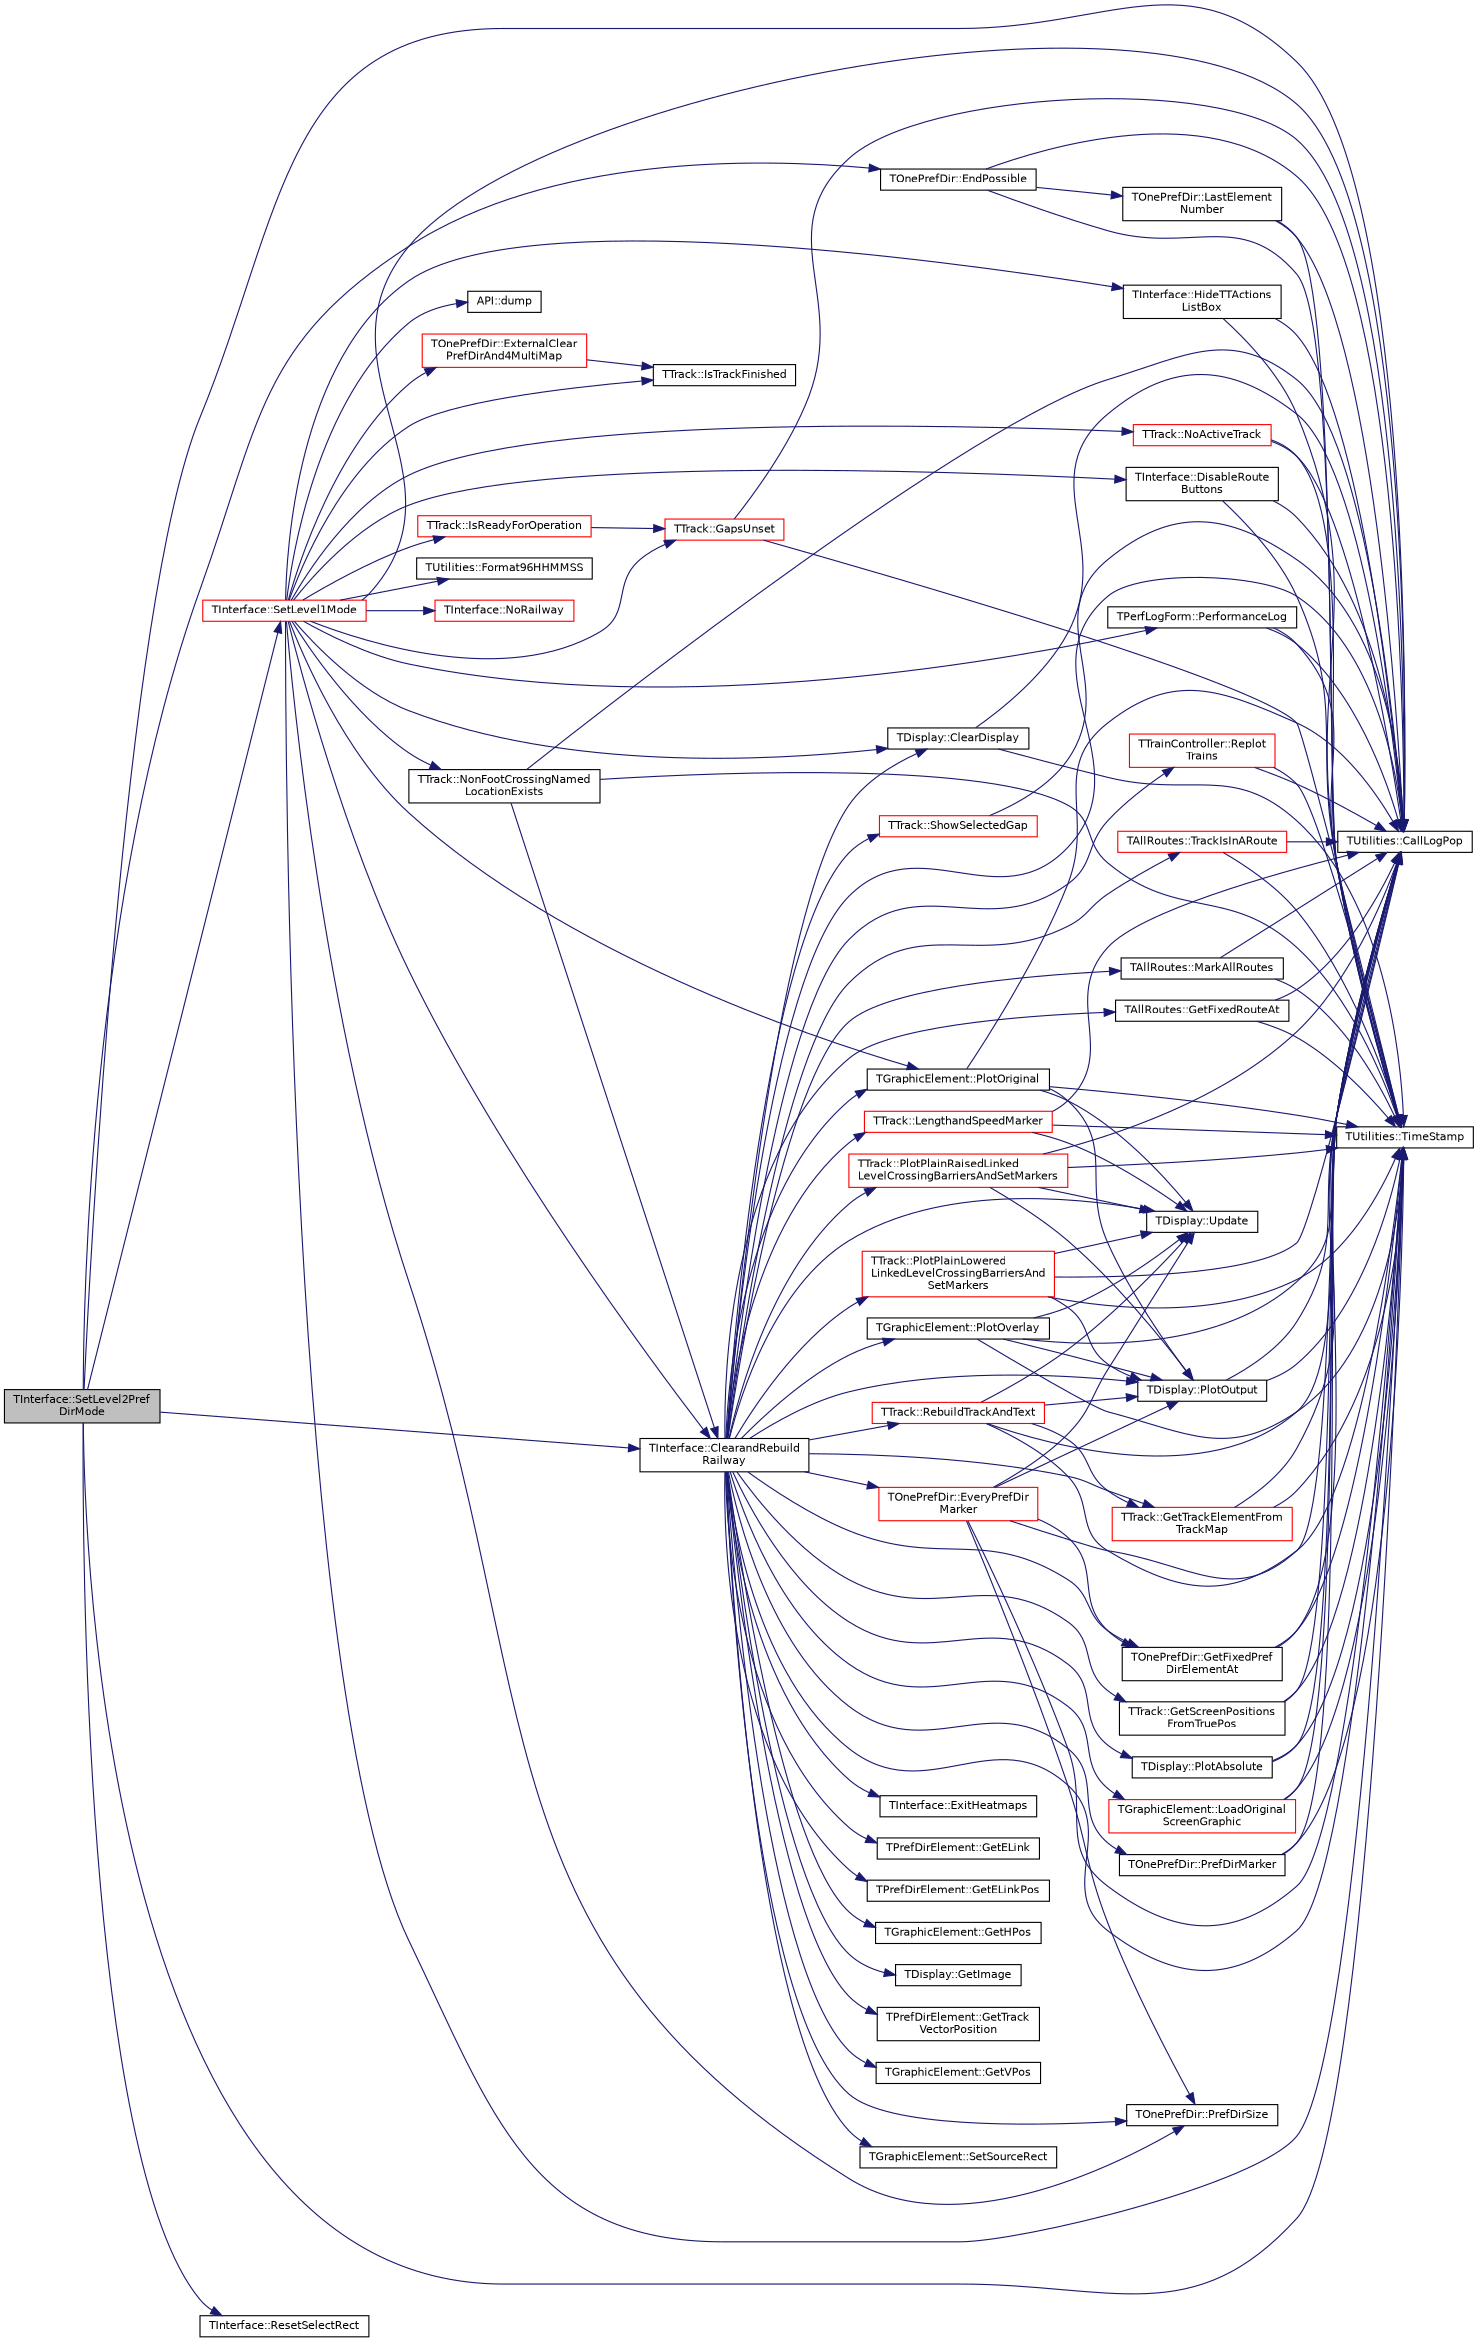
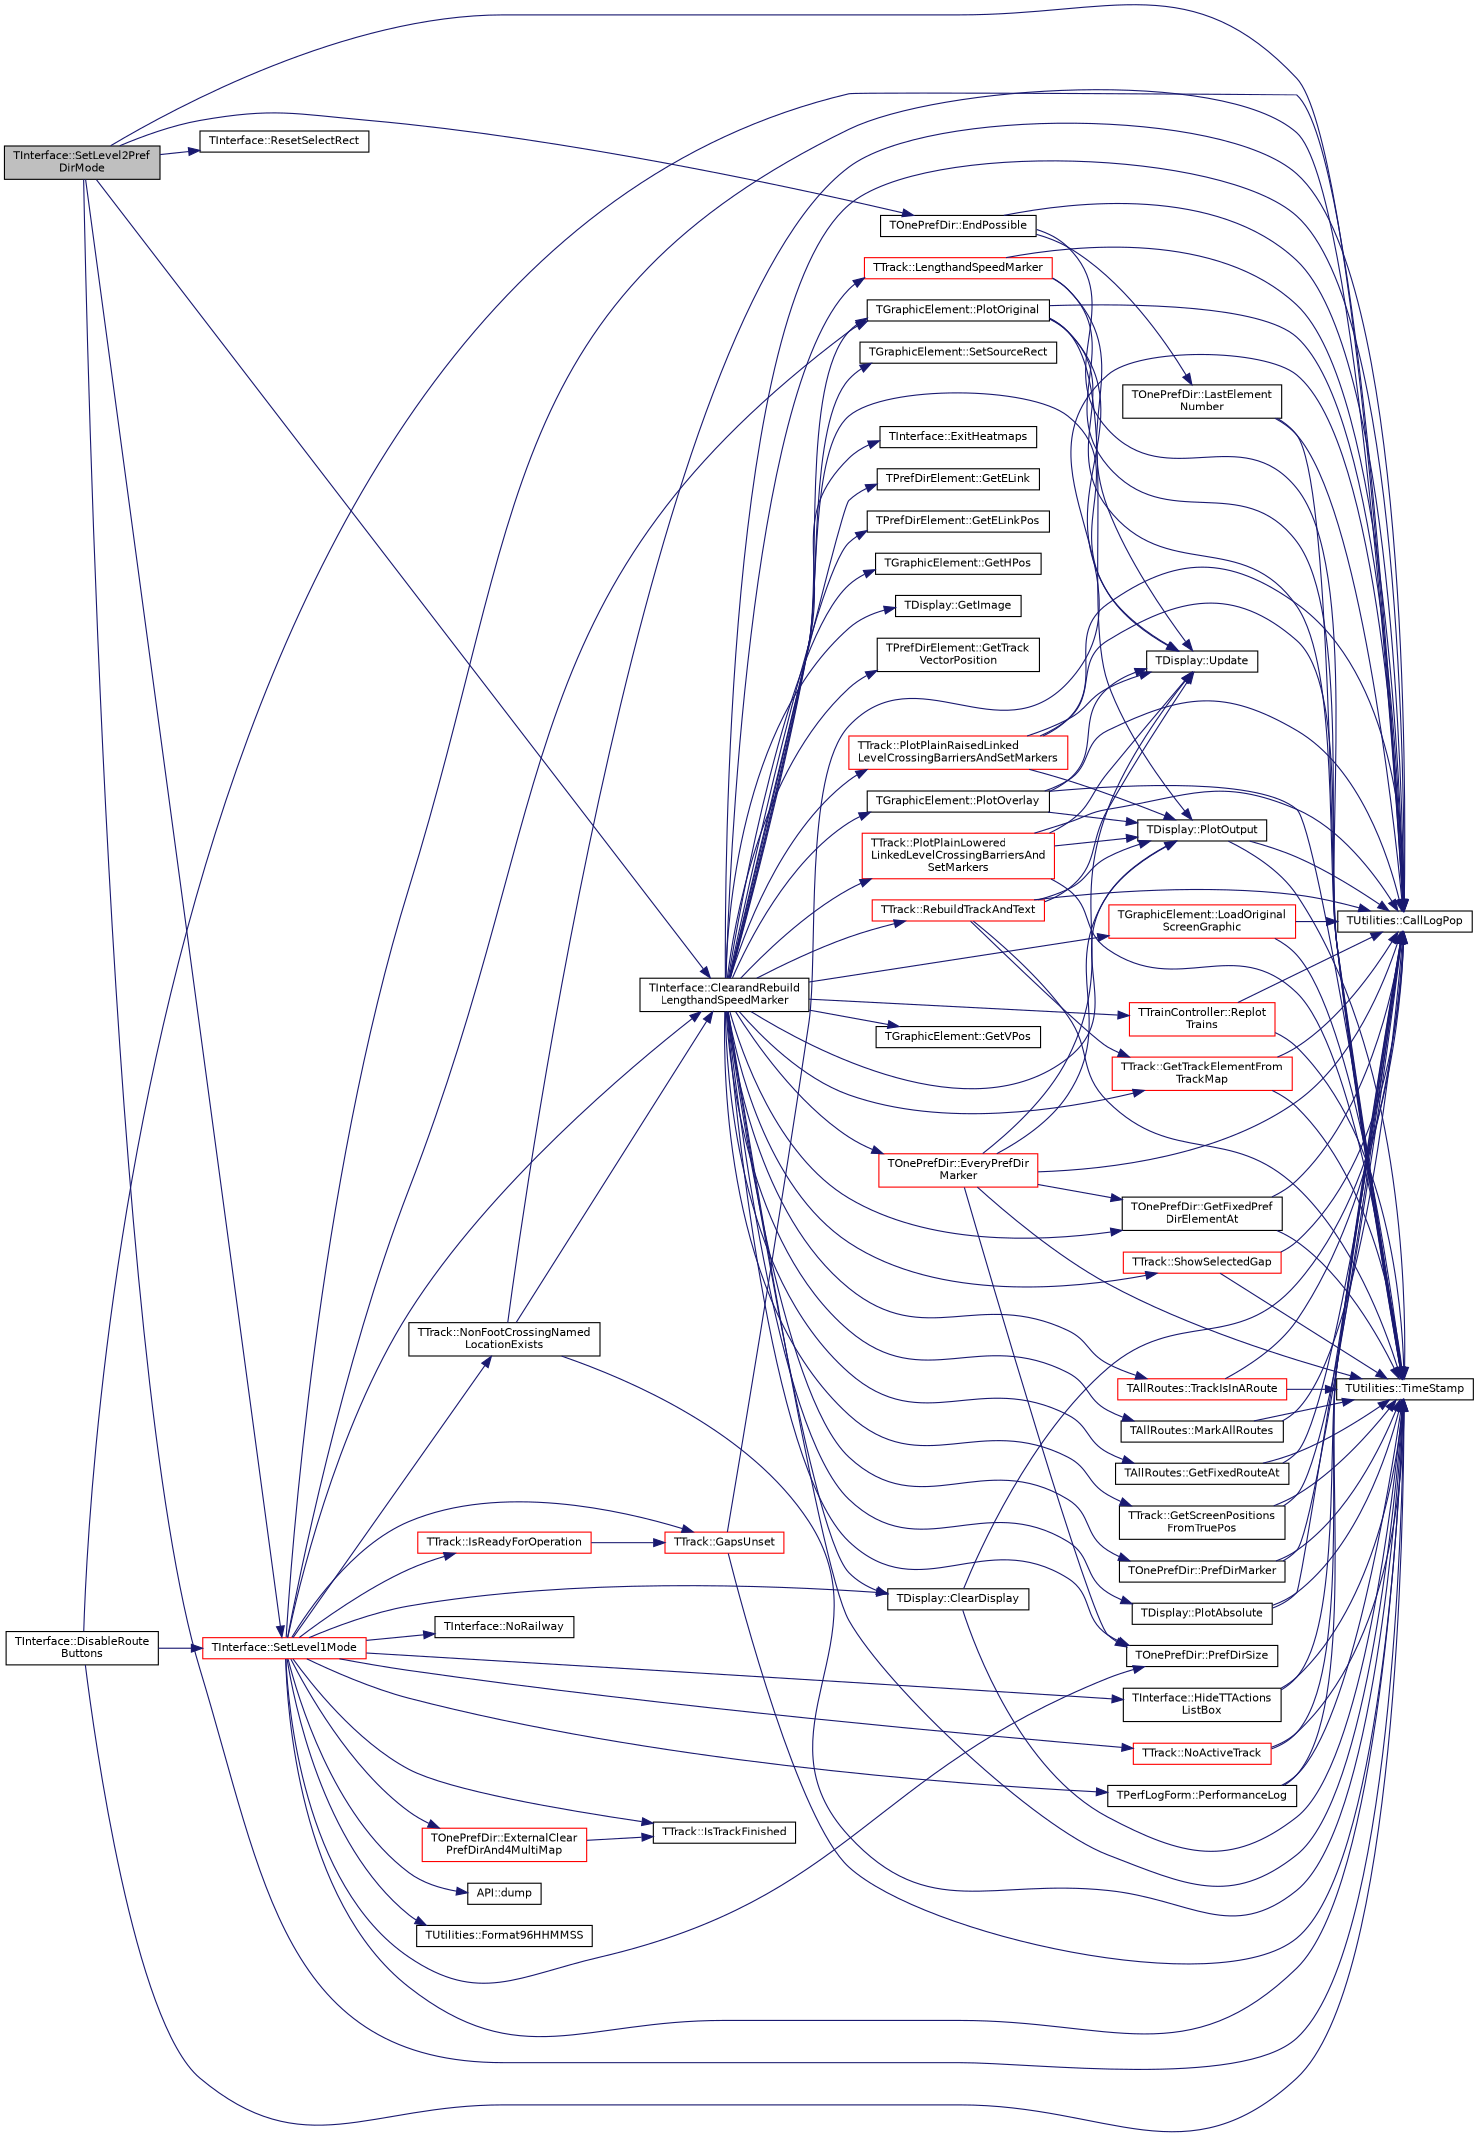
(685, 472) -> (175, 1648)
(504, 611) -> (504, 1627)
none -> (1303, 1325)
(724, 1455) -> (724, 995)
